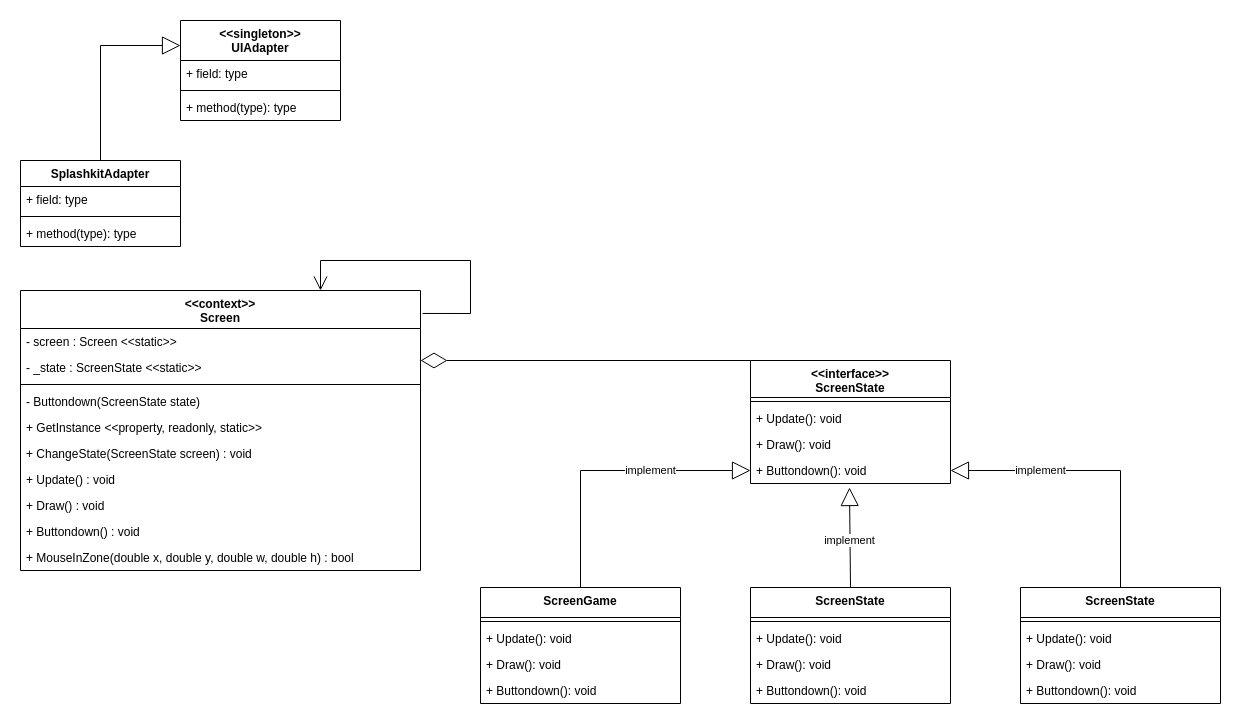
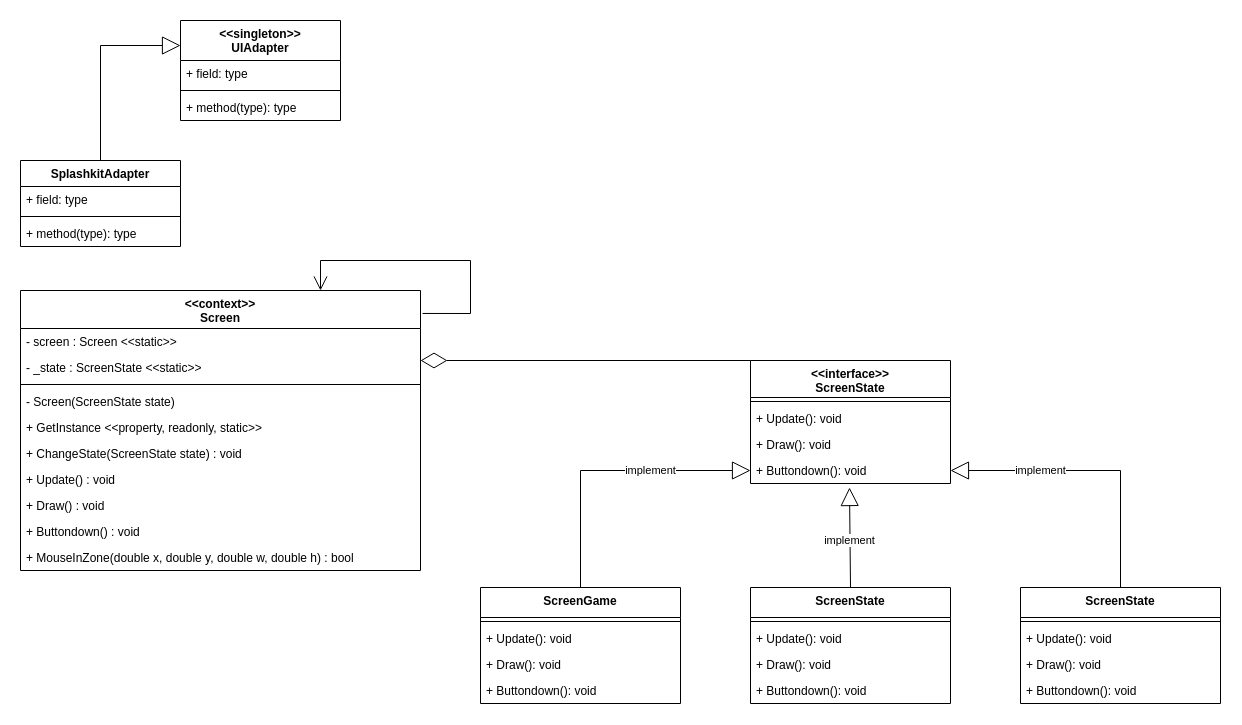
(127, 402) -> (114, 402)
(151, 454) -> (148, 454)
